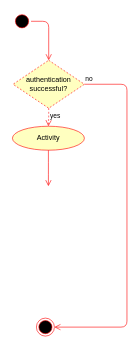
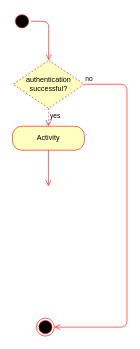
(48, 138) -> (48, 138)
